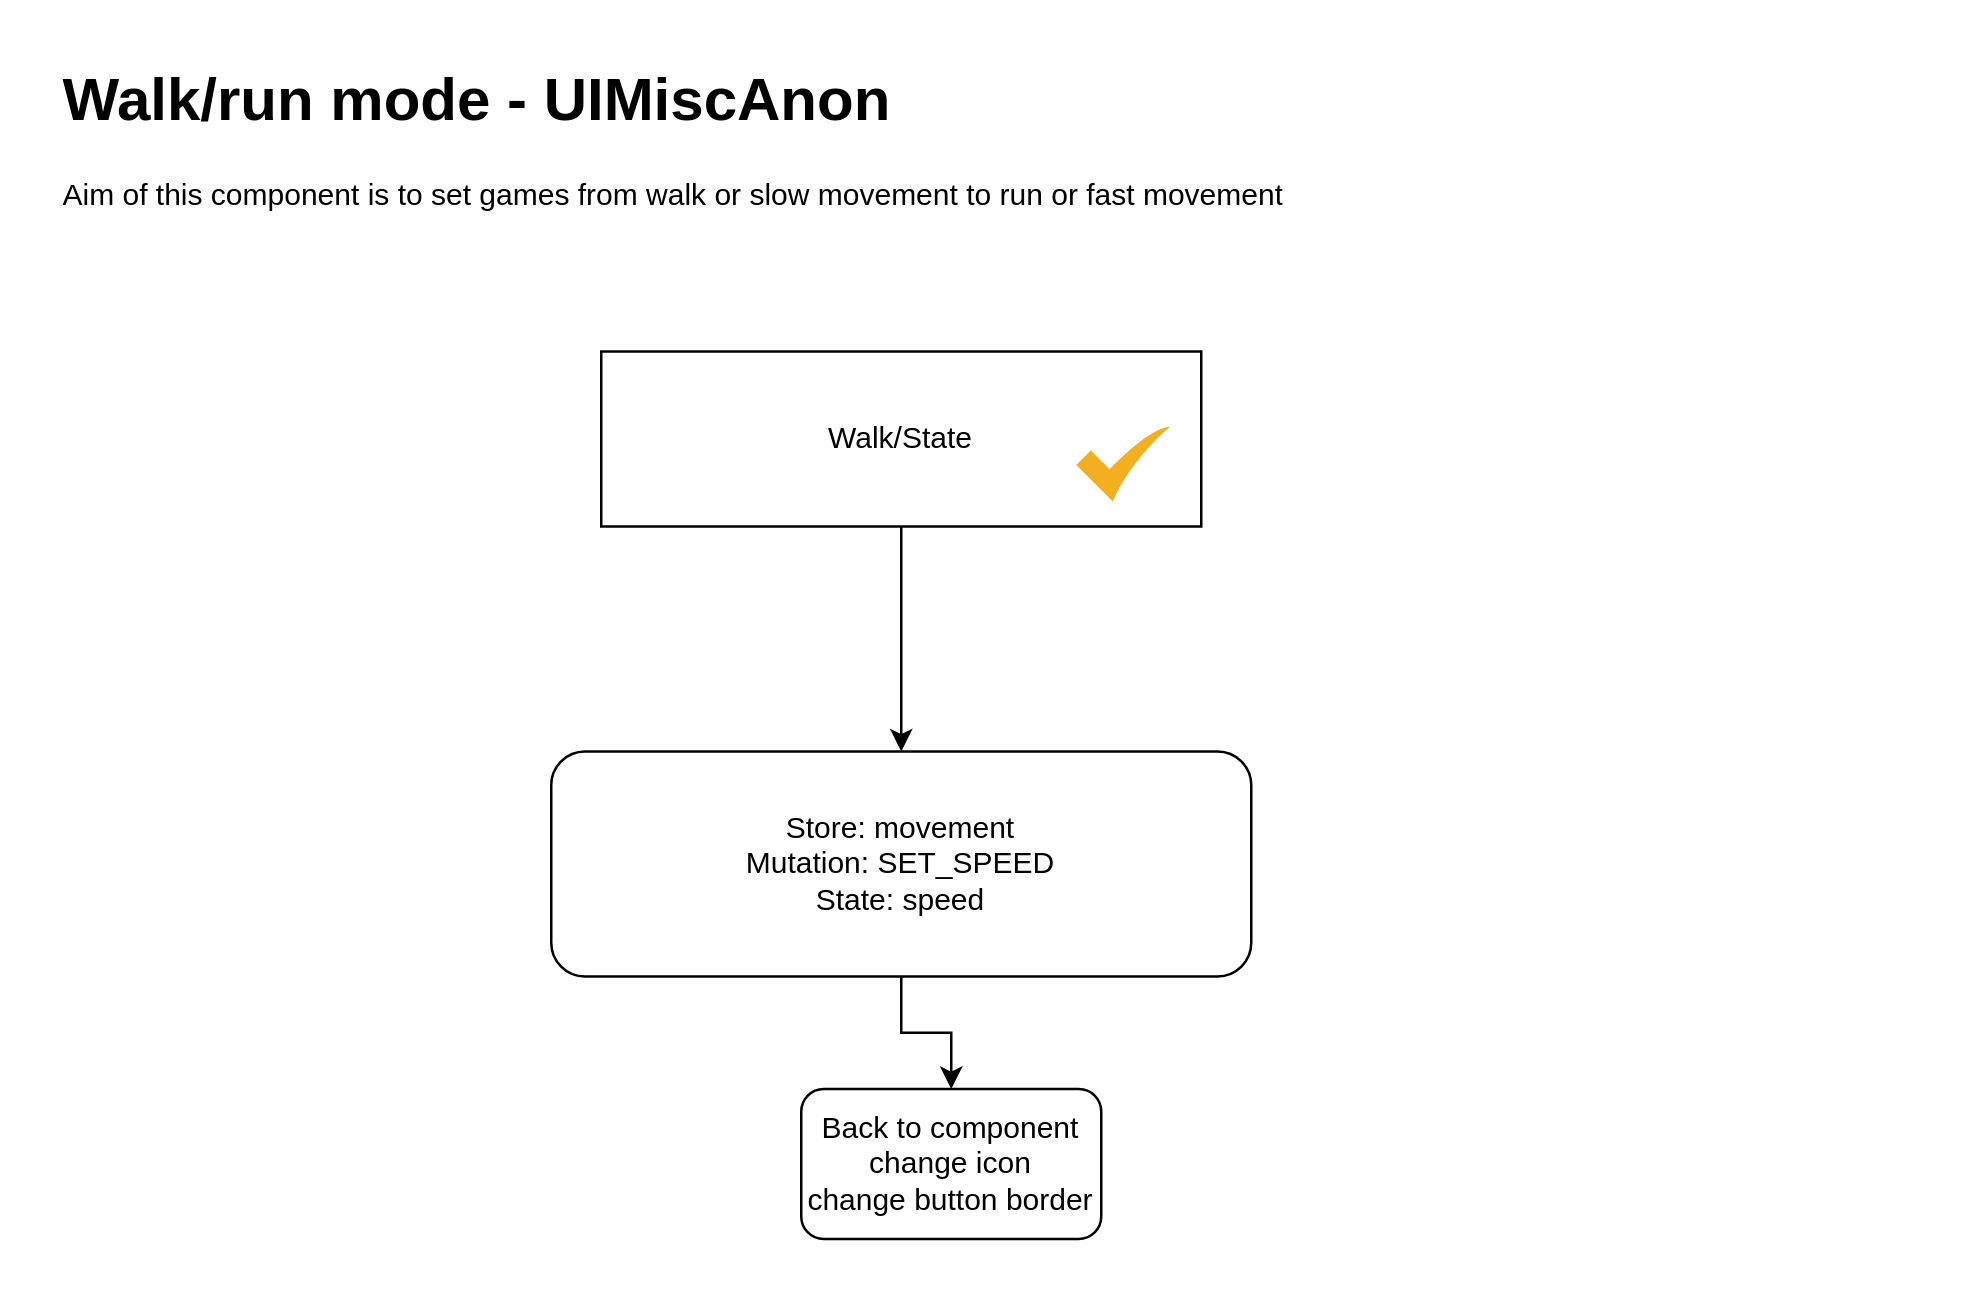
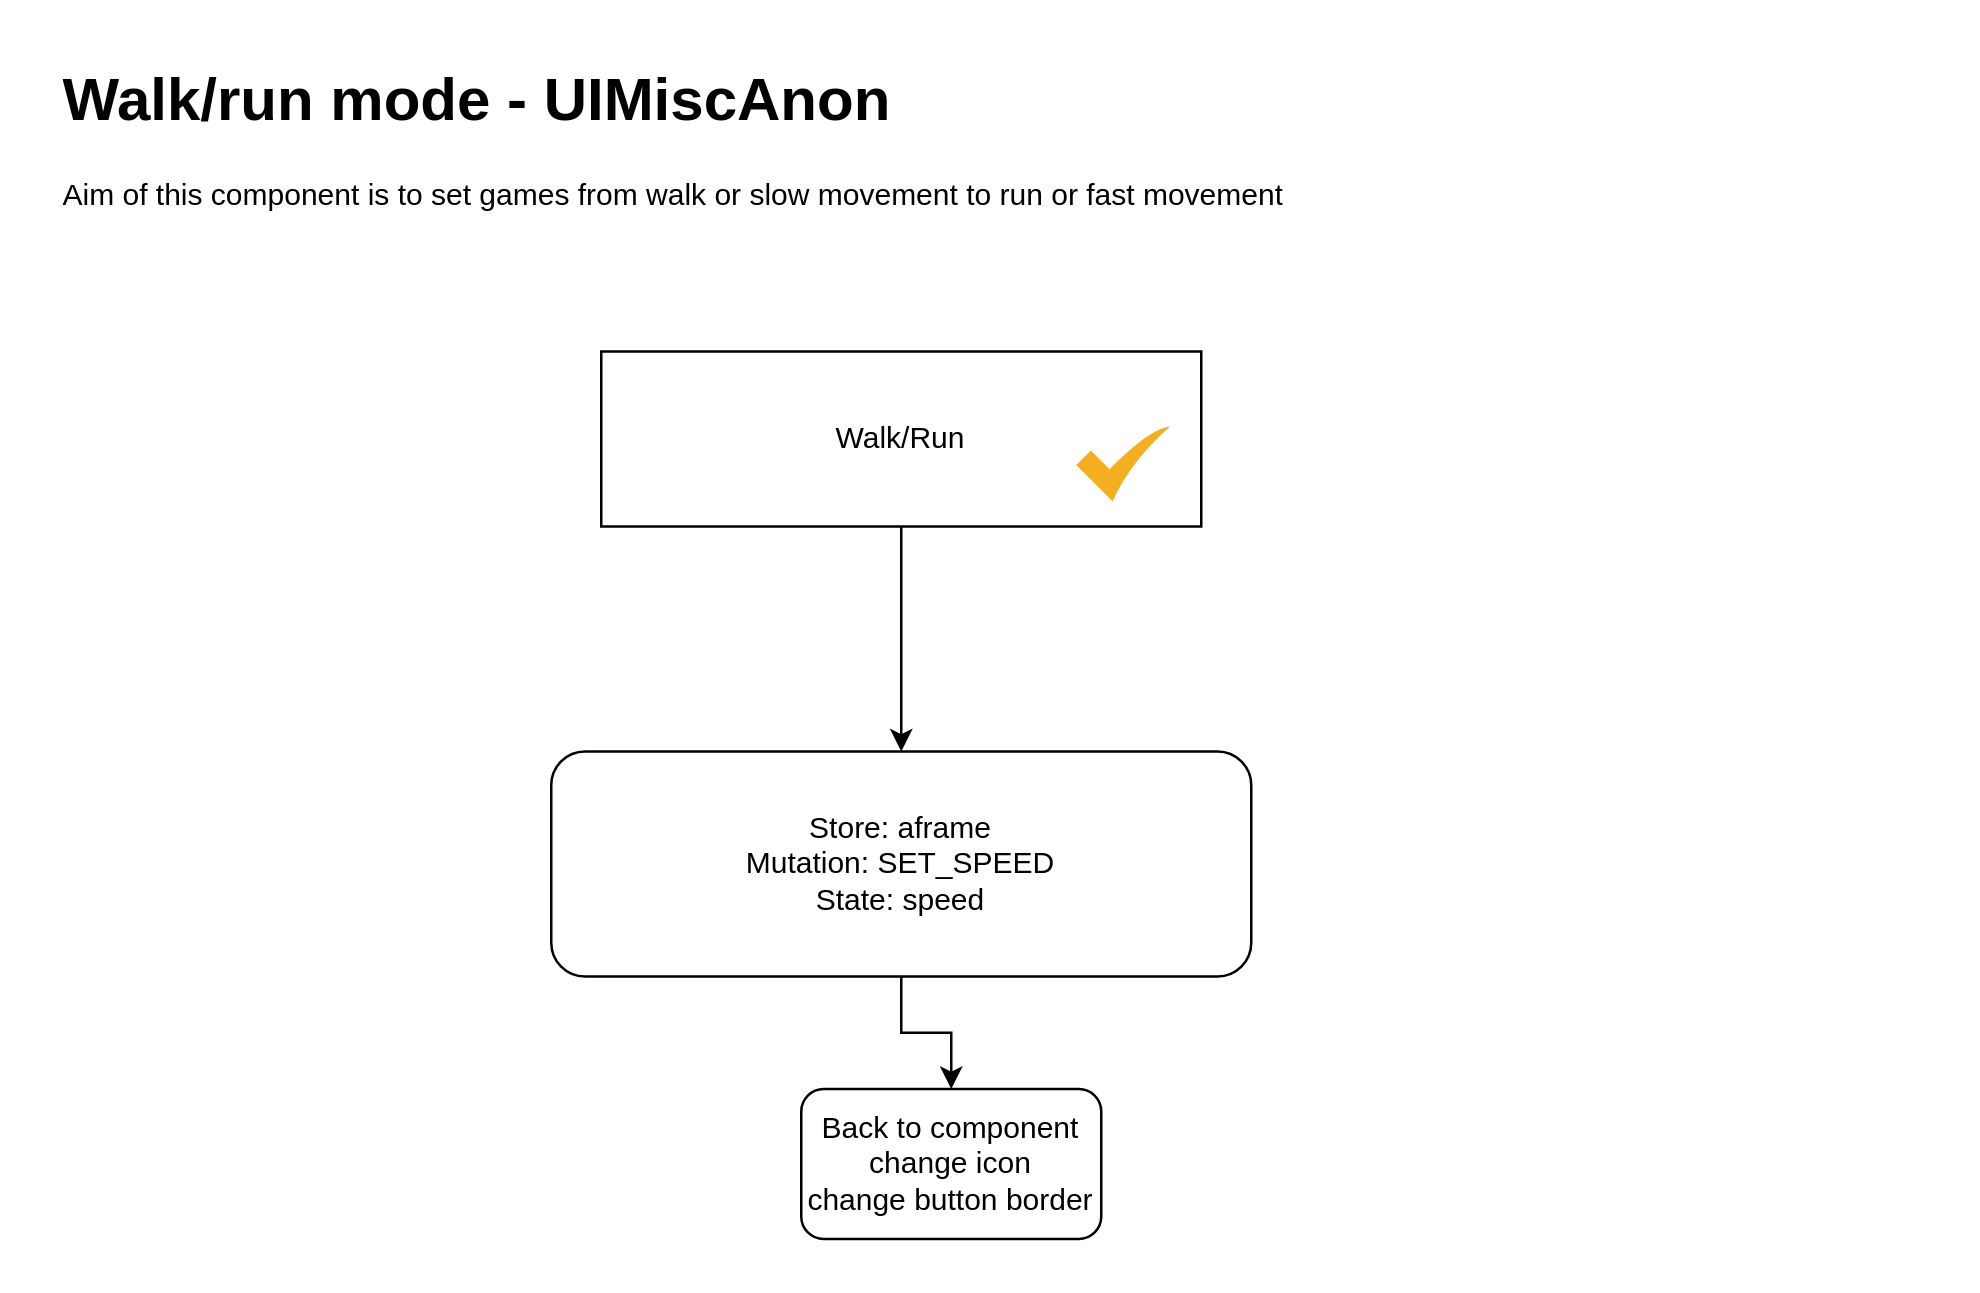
(901, 439) -> (901, 439)
(901, 864) -> (901, 864)
